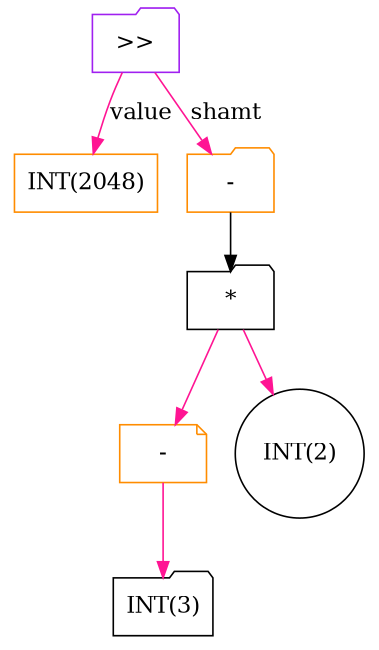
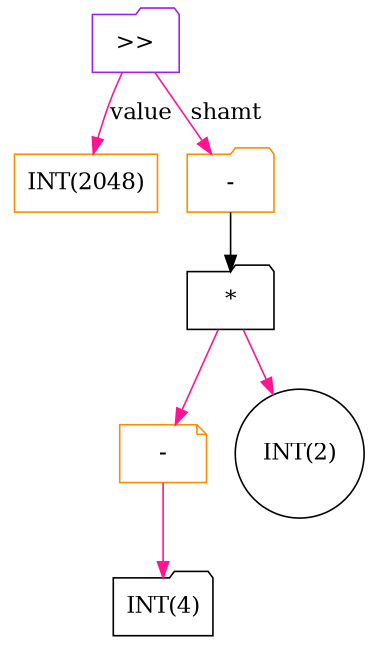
(163, 607) -> (163, 607)
